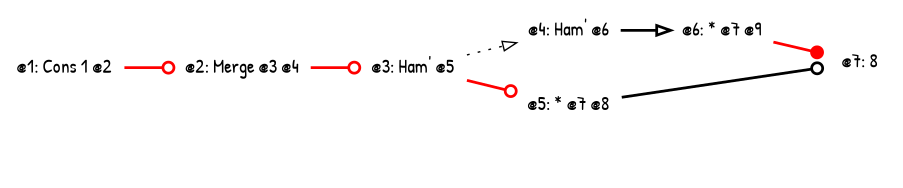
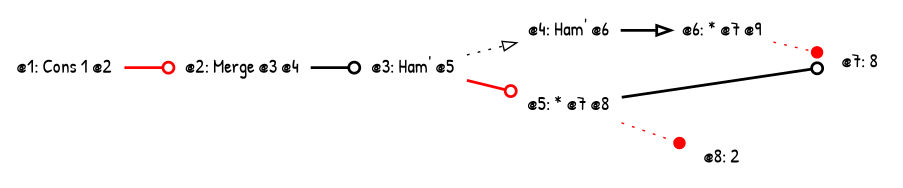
(792, 47) -> (792, 47)
(330, 68) -> (330, 68)
none -> (722, 157)
